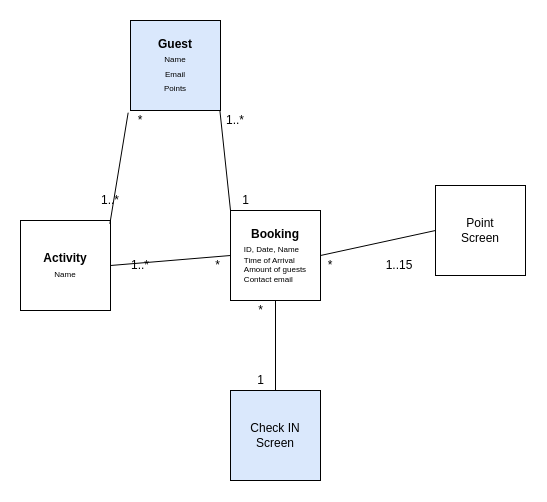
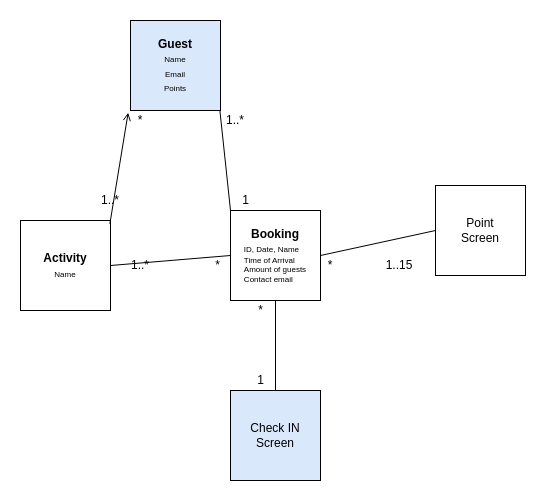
(128, 117) -> (127, 118)
